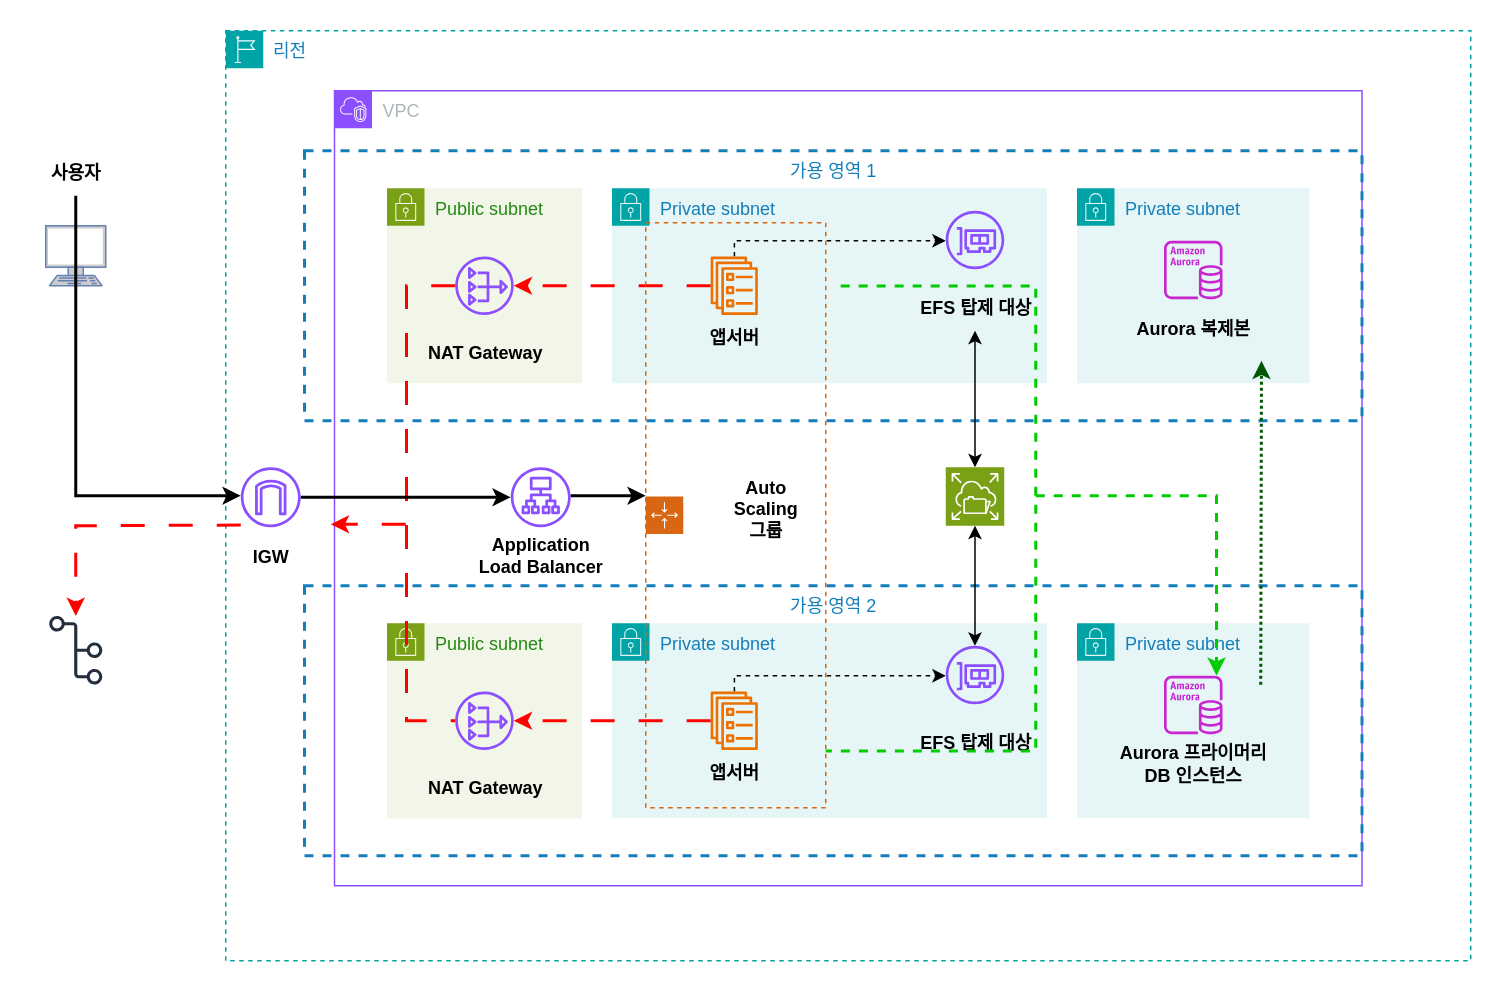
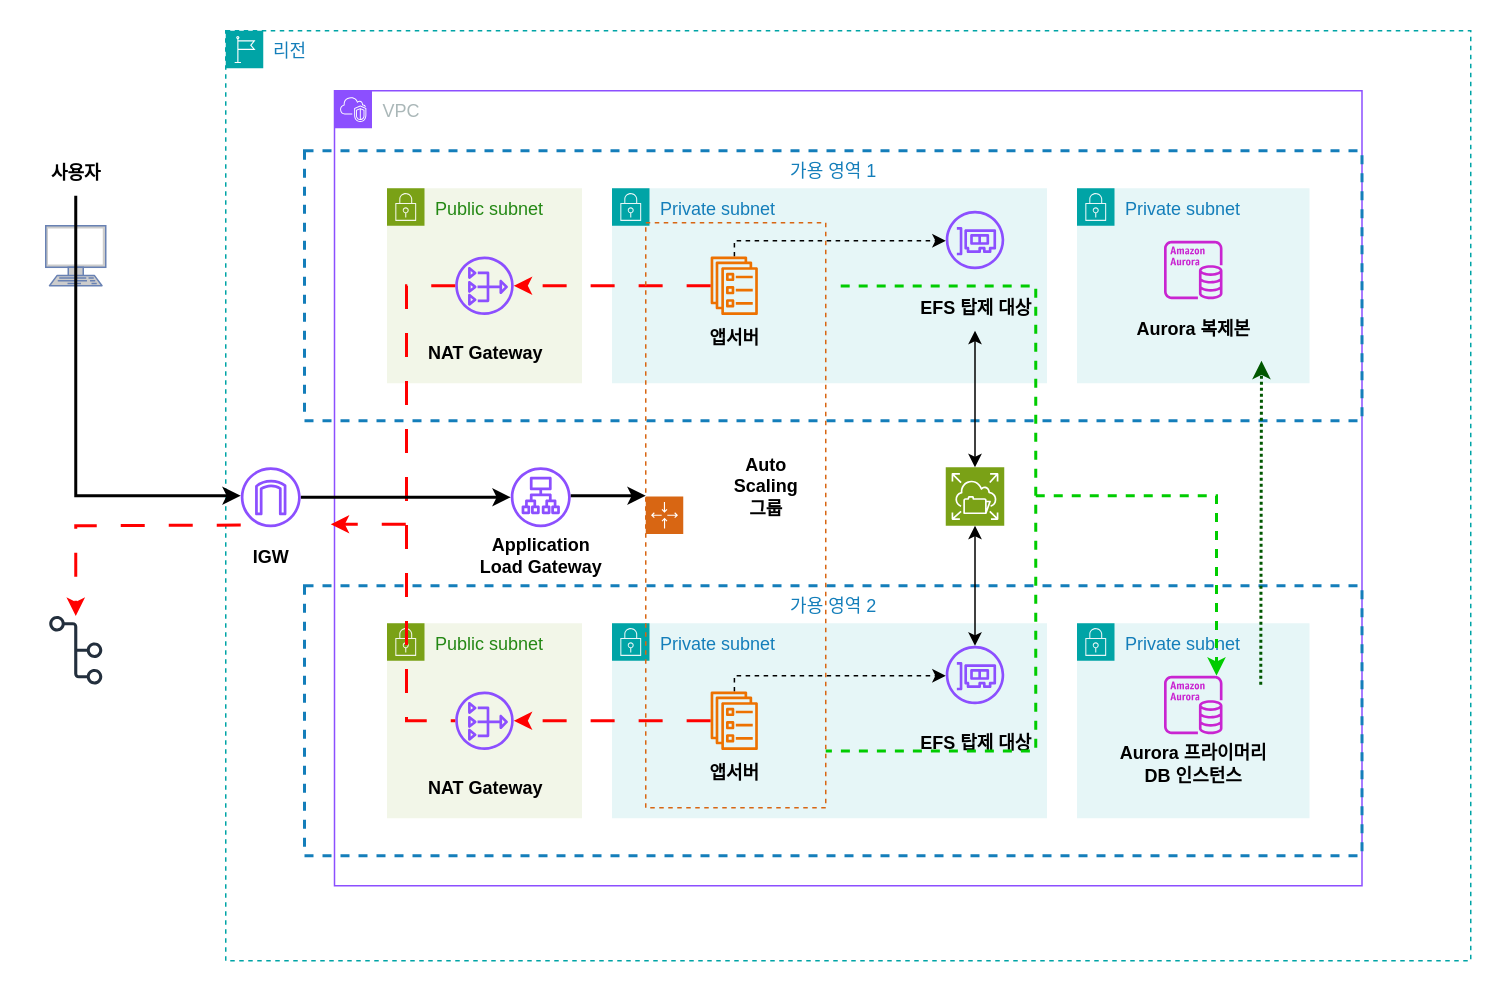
(766, 509) -> (766, 487)
(542, 556) -> (542, 556)
